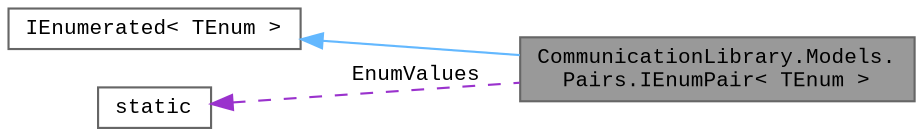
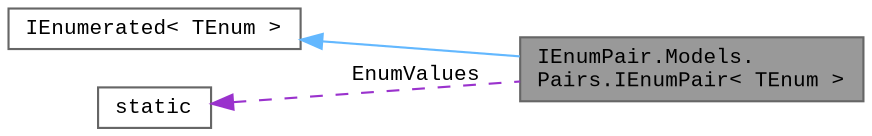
(717, 69) -> (692, 69)
